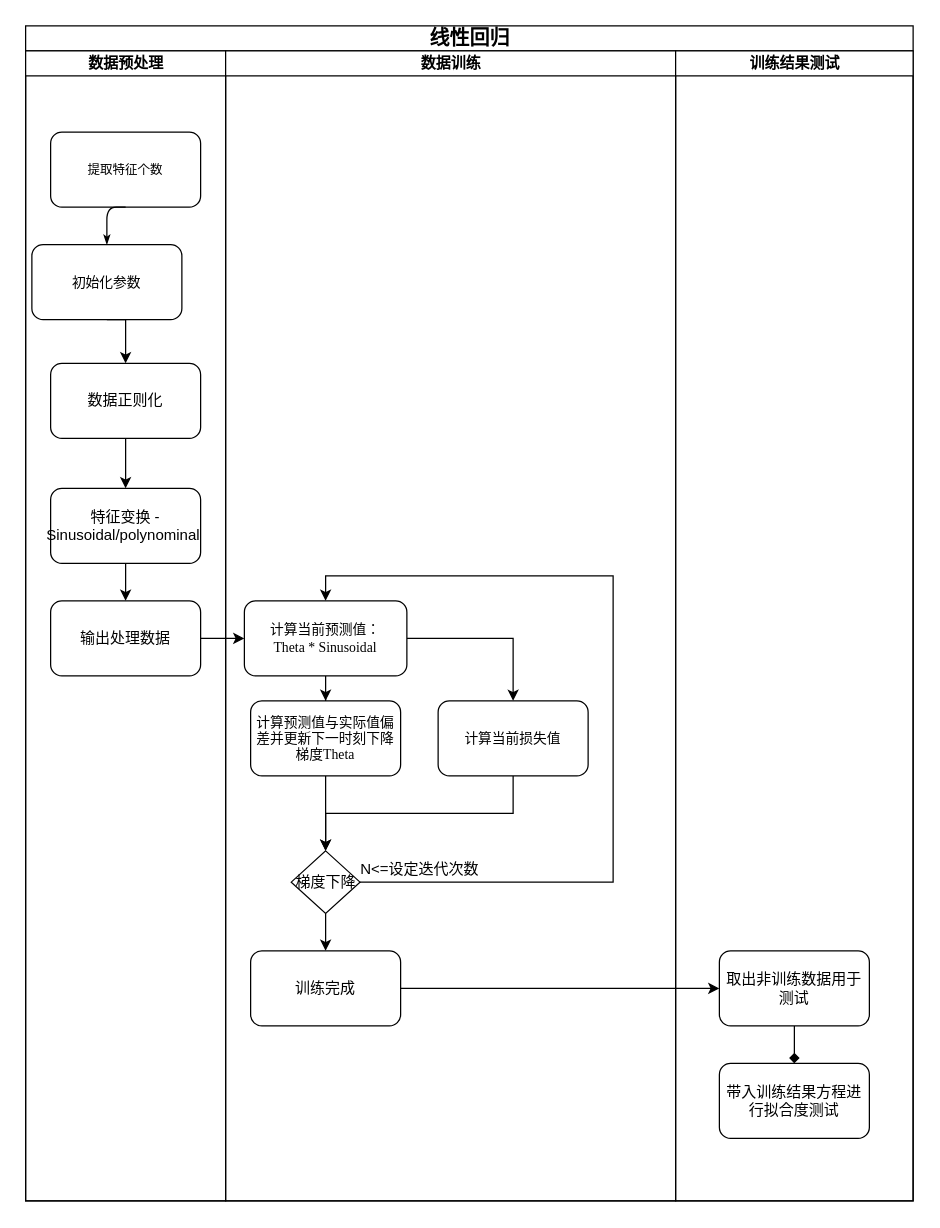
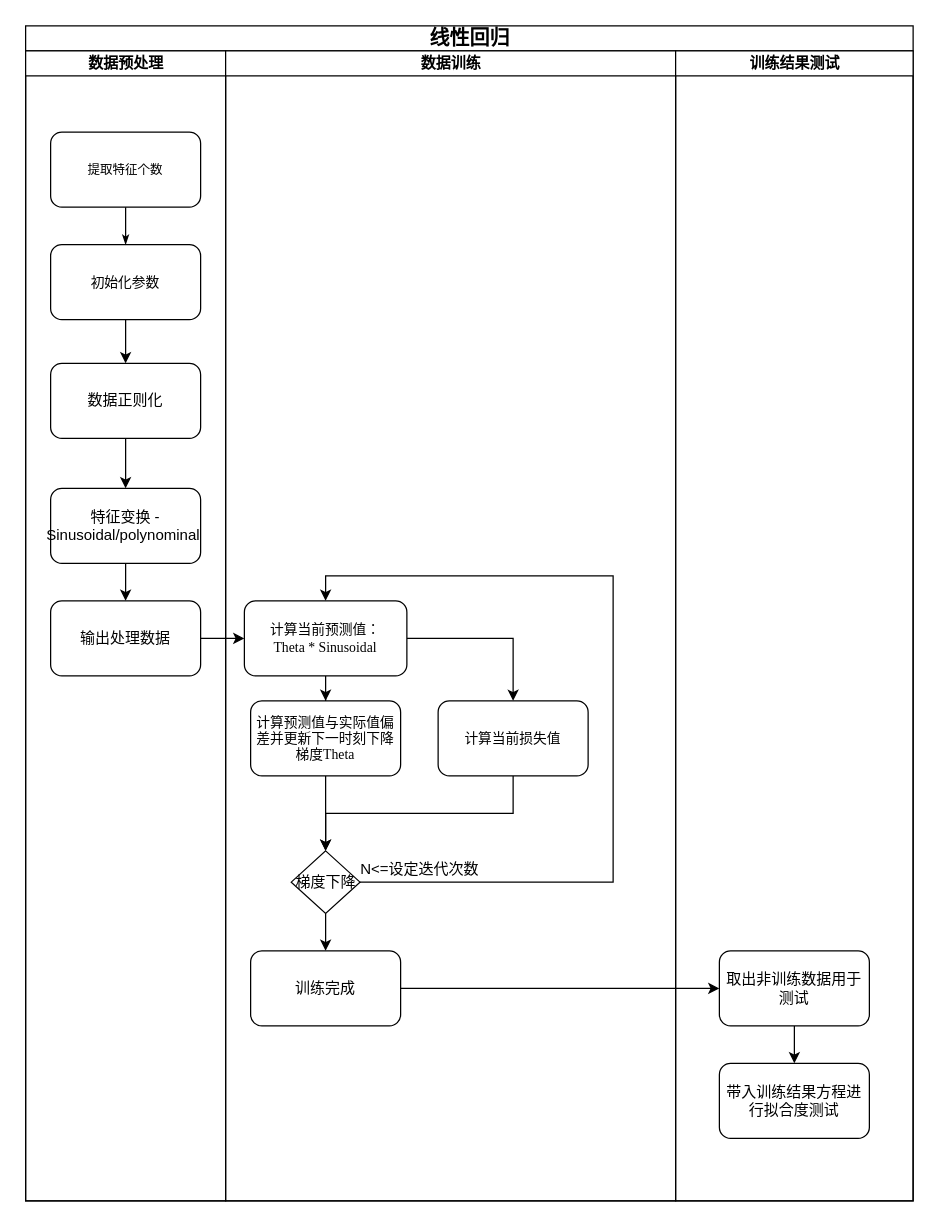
(107, 282) -> (126, 282)
(794, 1052) -> (794, 1053)
